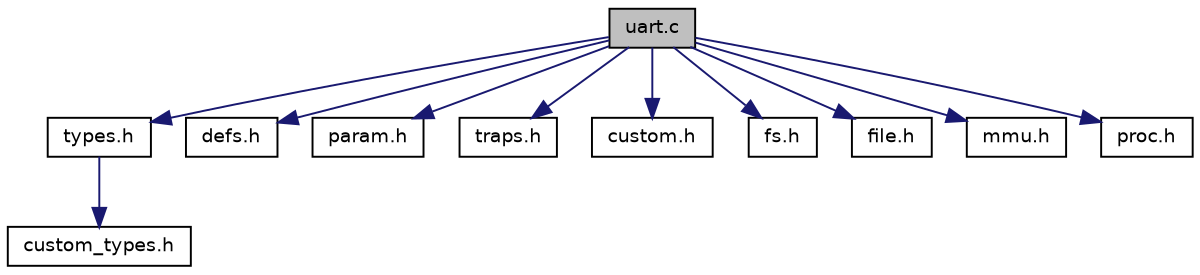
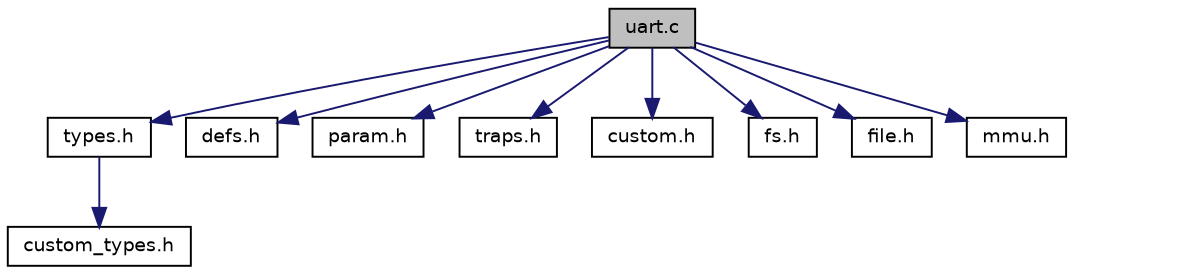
(1147, 137) -> none
